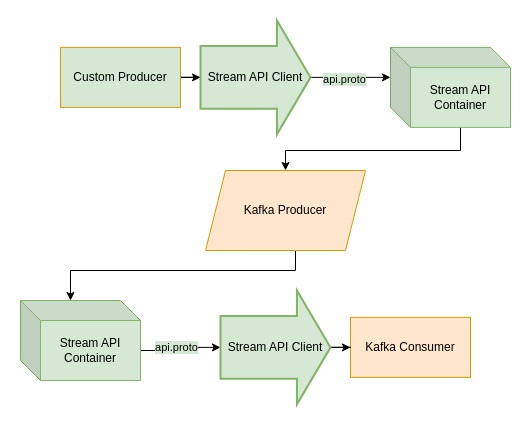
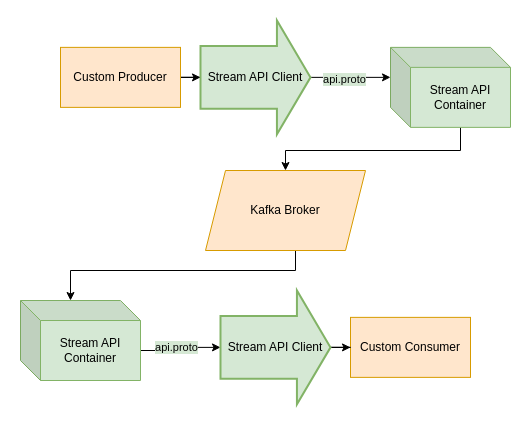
(121, 77) -> (121, 77)
(286, 211) -> (286, 211)
(411, 348) -> (411, 348)
